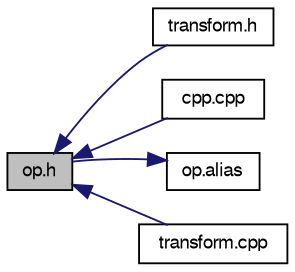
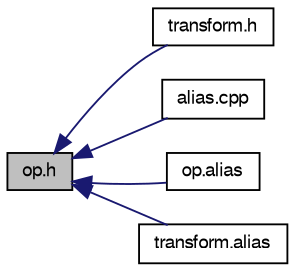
(213, 99) -> (213, 99)
(110, 159) -> (129, 184)
(213, 244) -> (213, 244)
